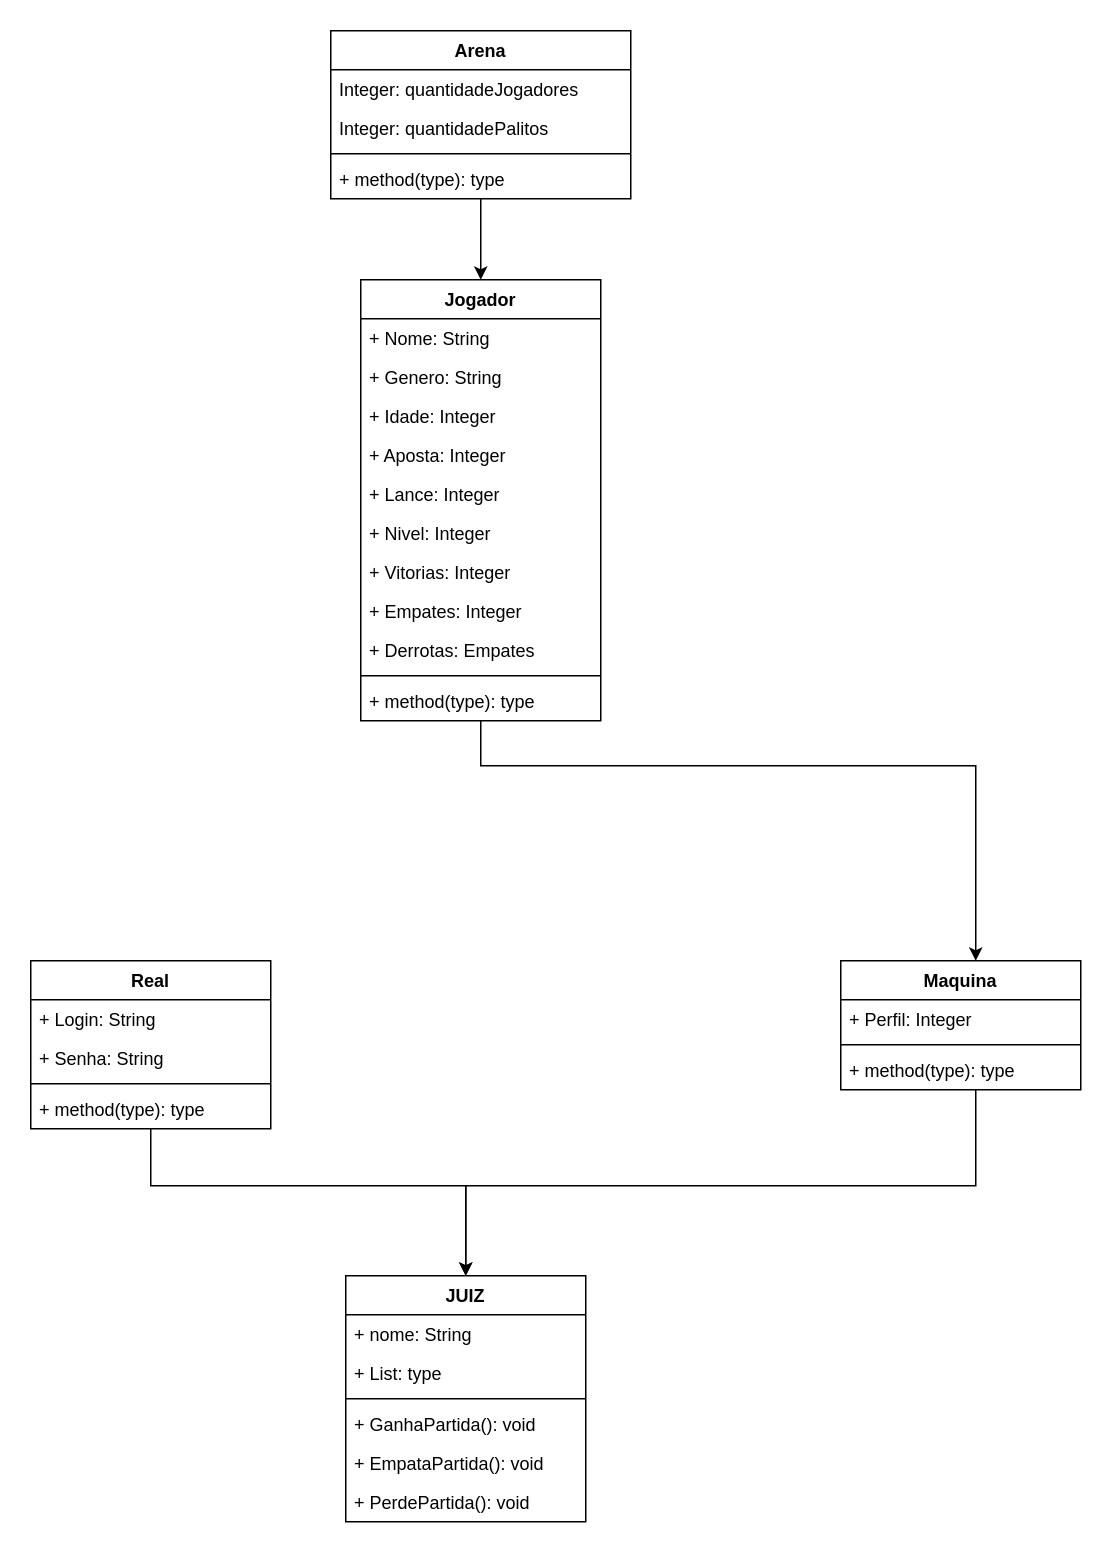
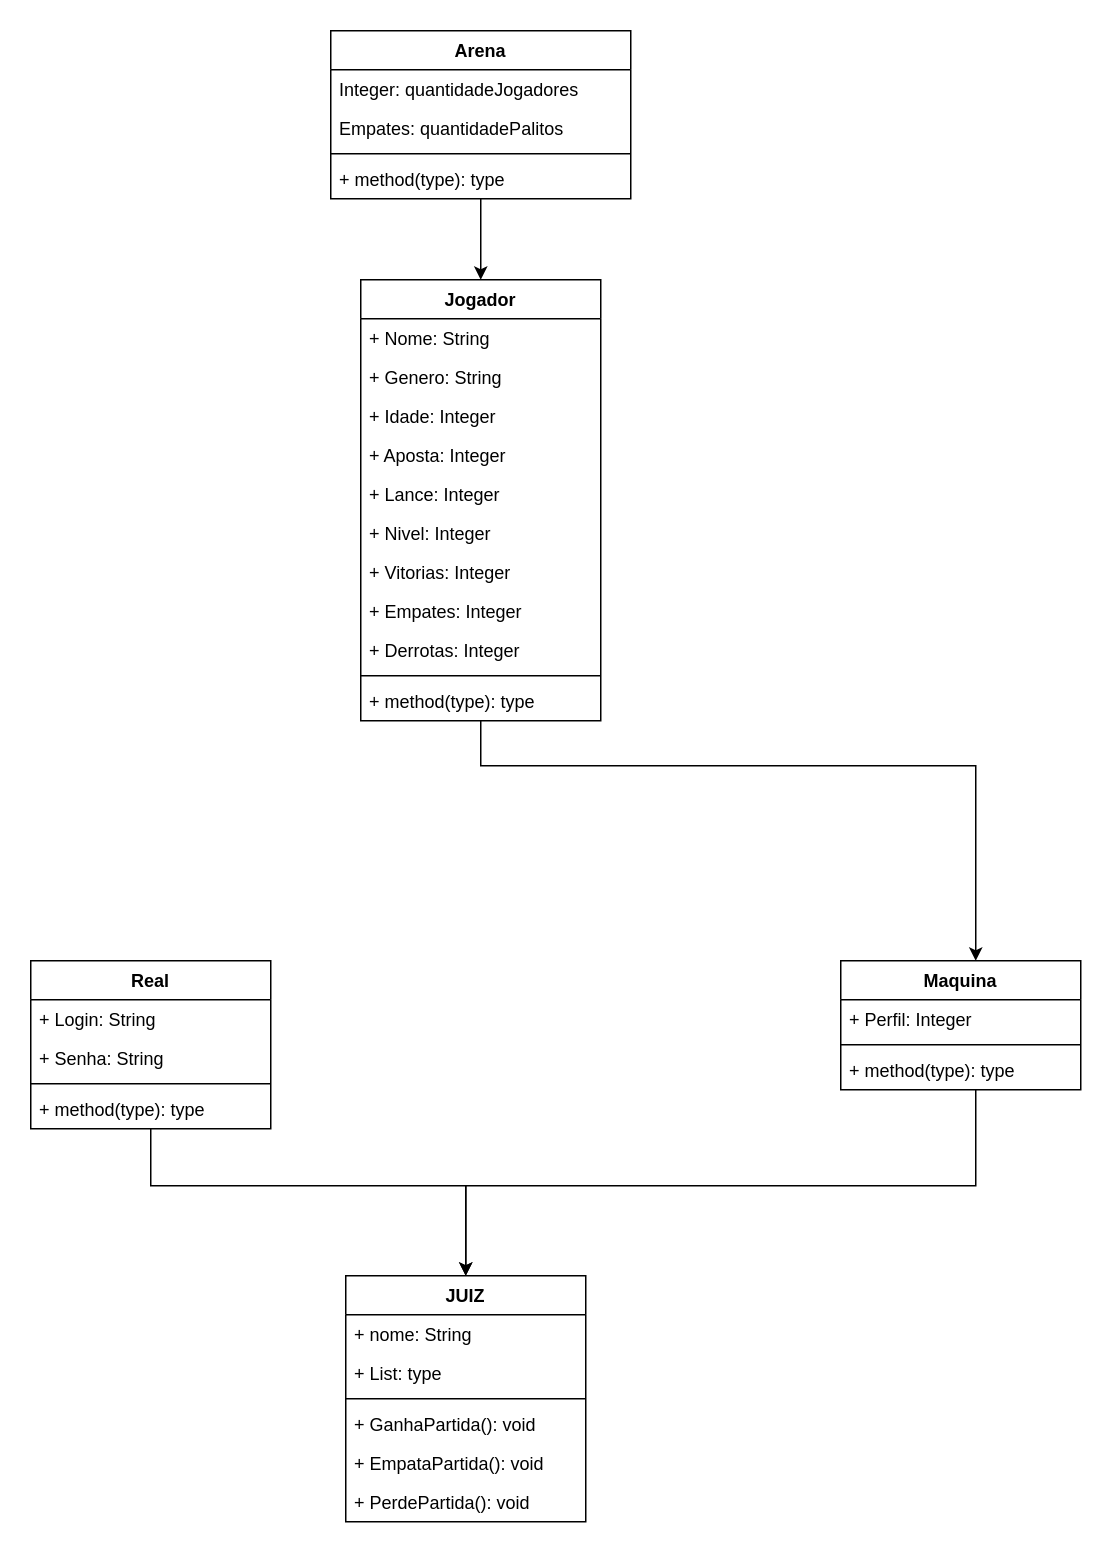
(458, 129) -> (458, 129)
(458, 651) -> (458, 651)
